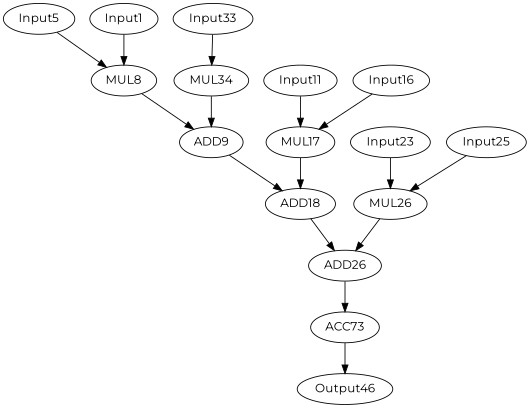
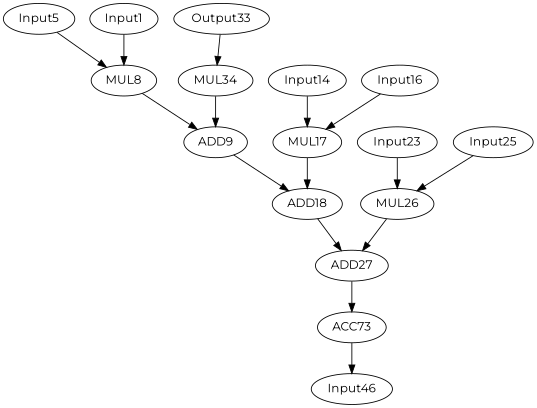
(213, 19) -> (222, 19)
(300, 81) -> (307, 81)
(345, 266) -> (352, 266)
(345, 389) -> (352, 389)
